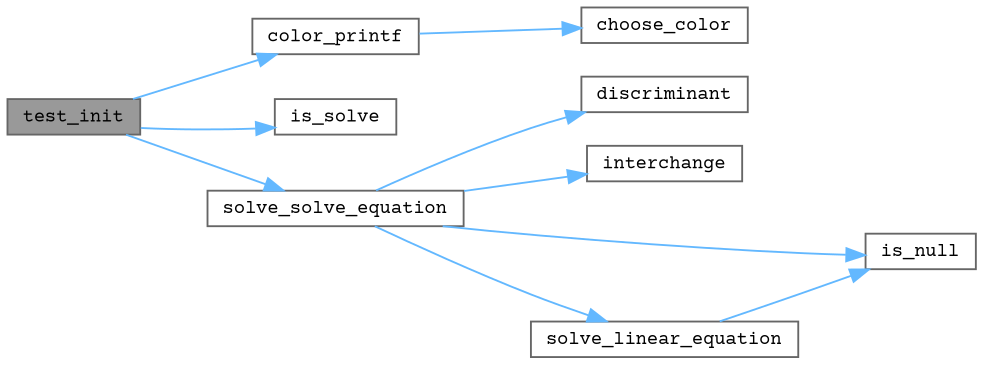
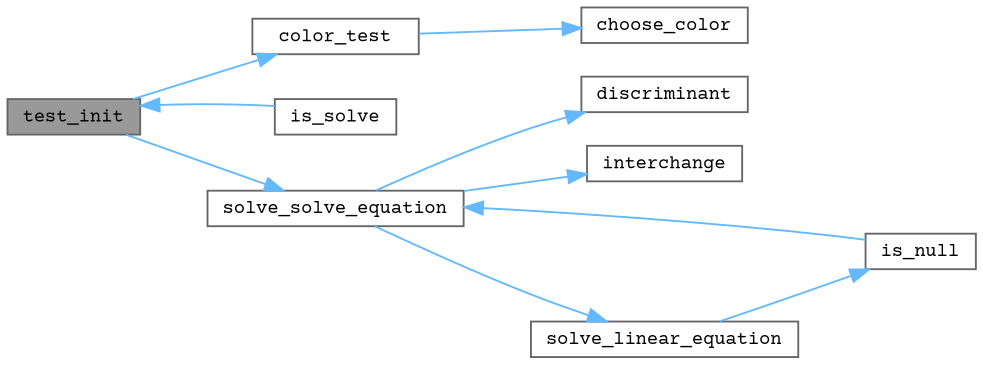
(336, 36) -> (336, 36)
(198, 129) -> (217, 104)
(644, 244) -> (675, 221)
